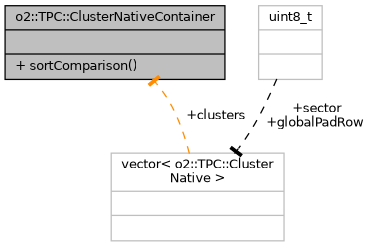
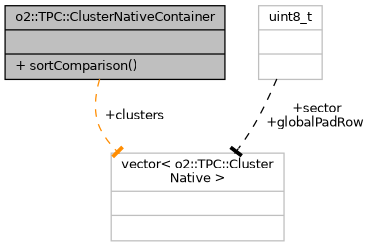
(177, 117) -> (96, 117)
